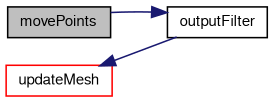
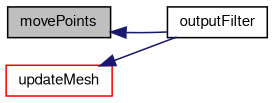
(131, 12) -> (147, 33)
